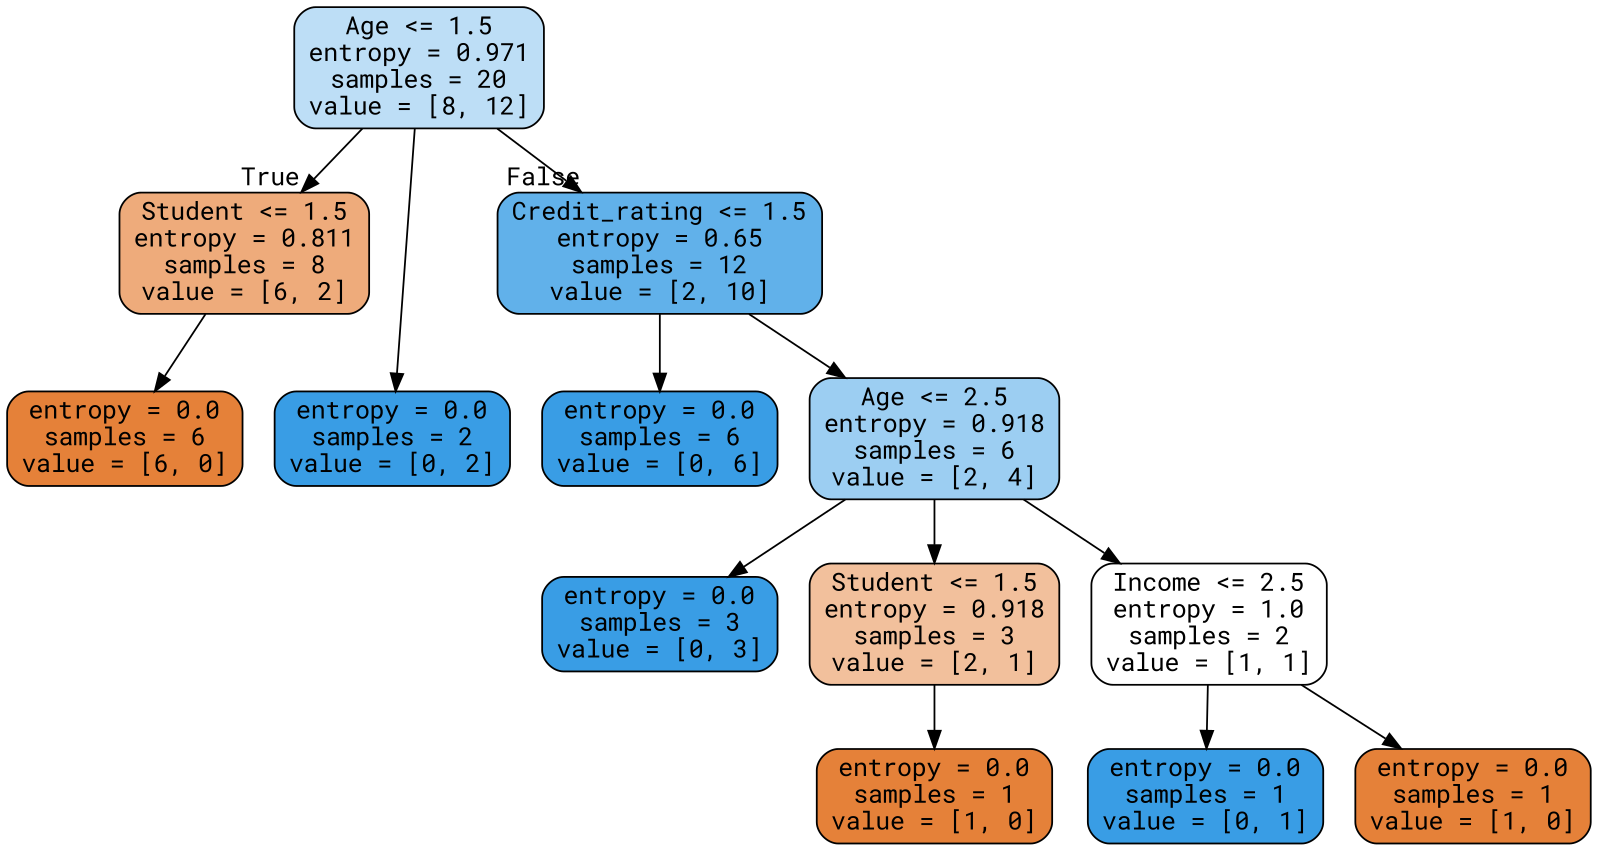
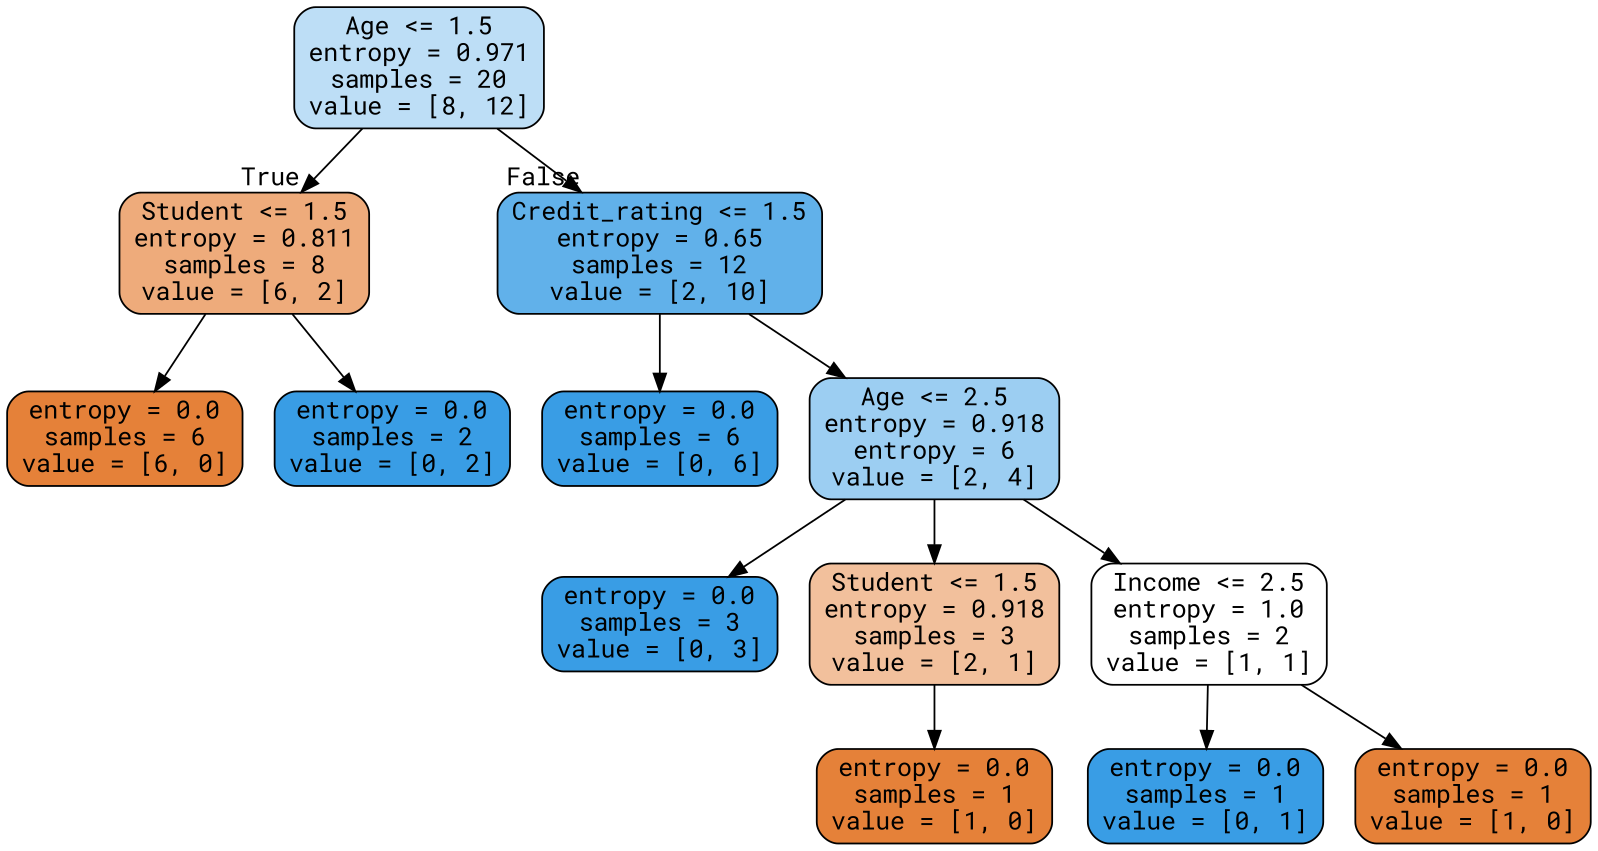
(406, 251) -> (318, 346)
(934, 439) -> (934, 439)
